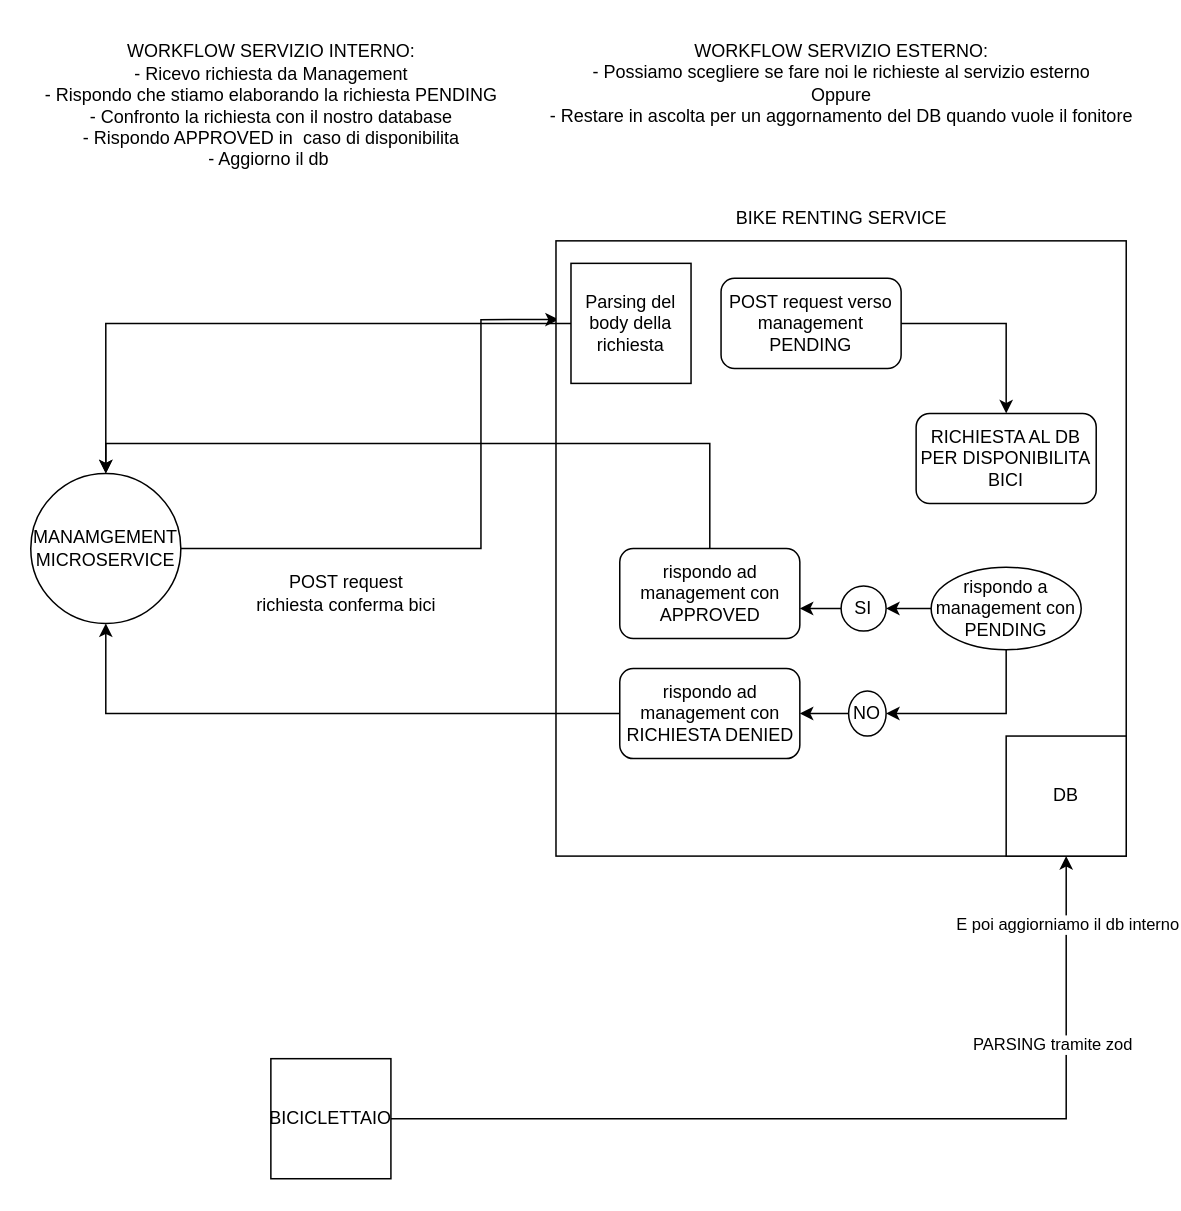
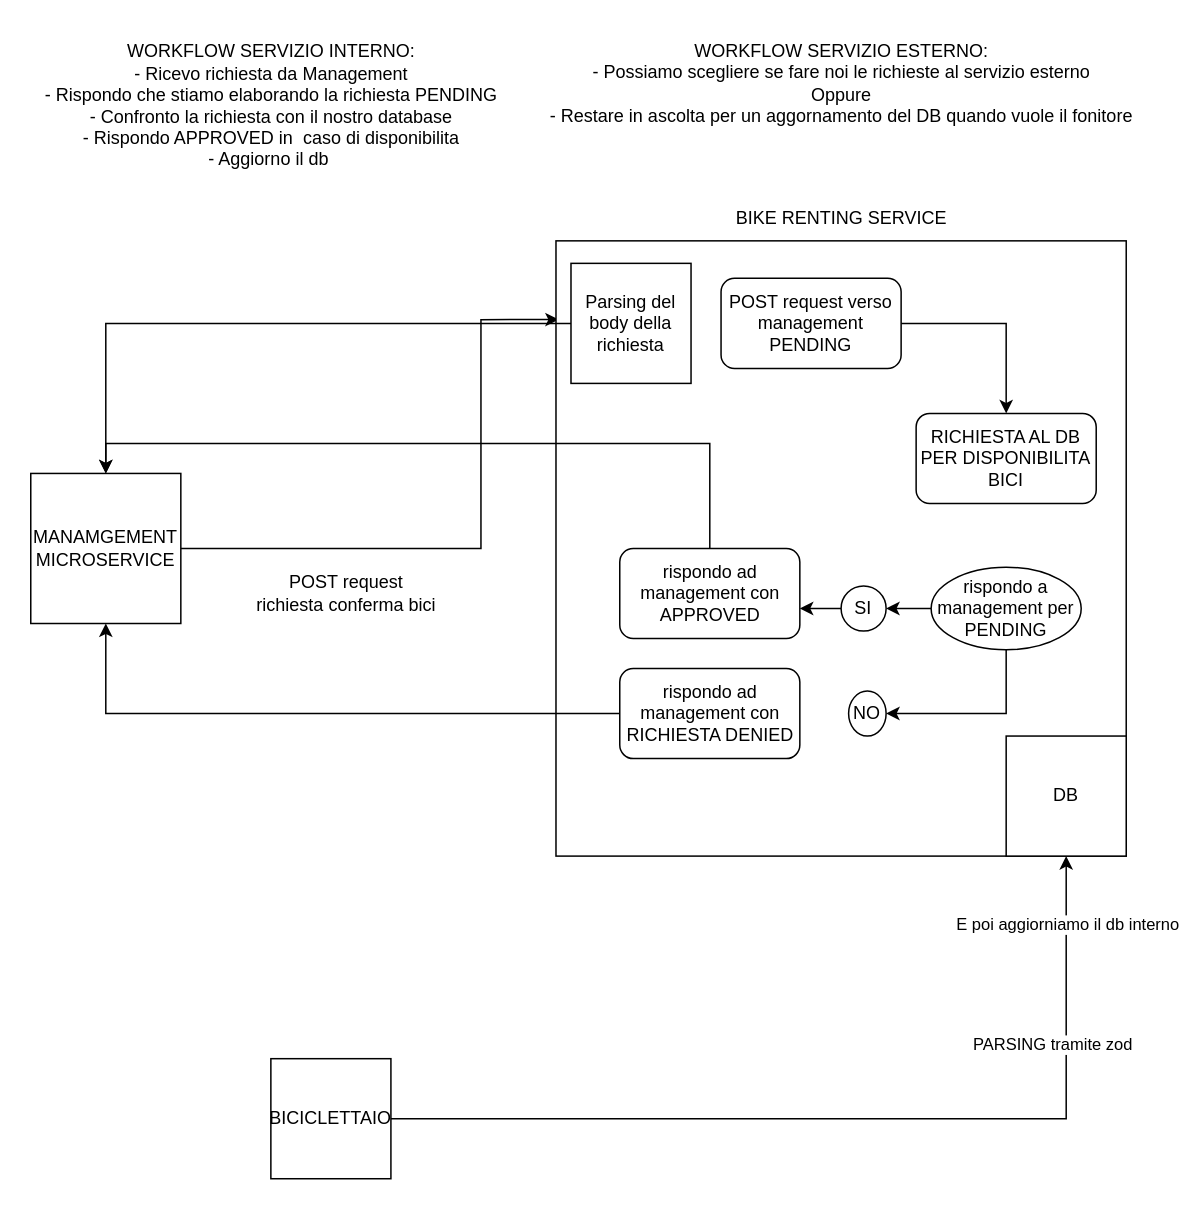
(106, 548) -> (106, 548)
(1006, 608) -> (1006, 608)
(818, 713) -> none
